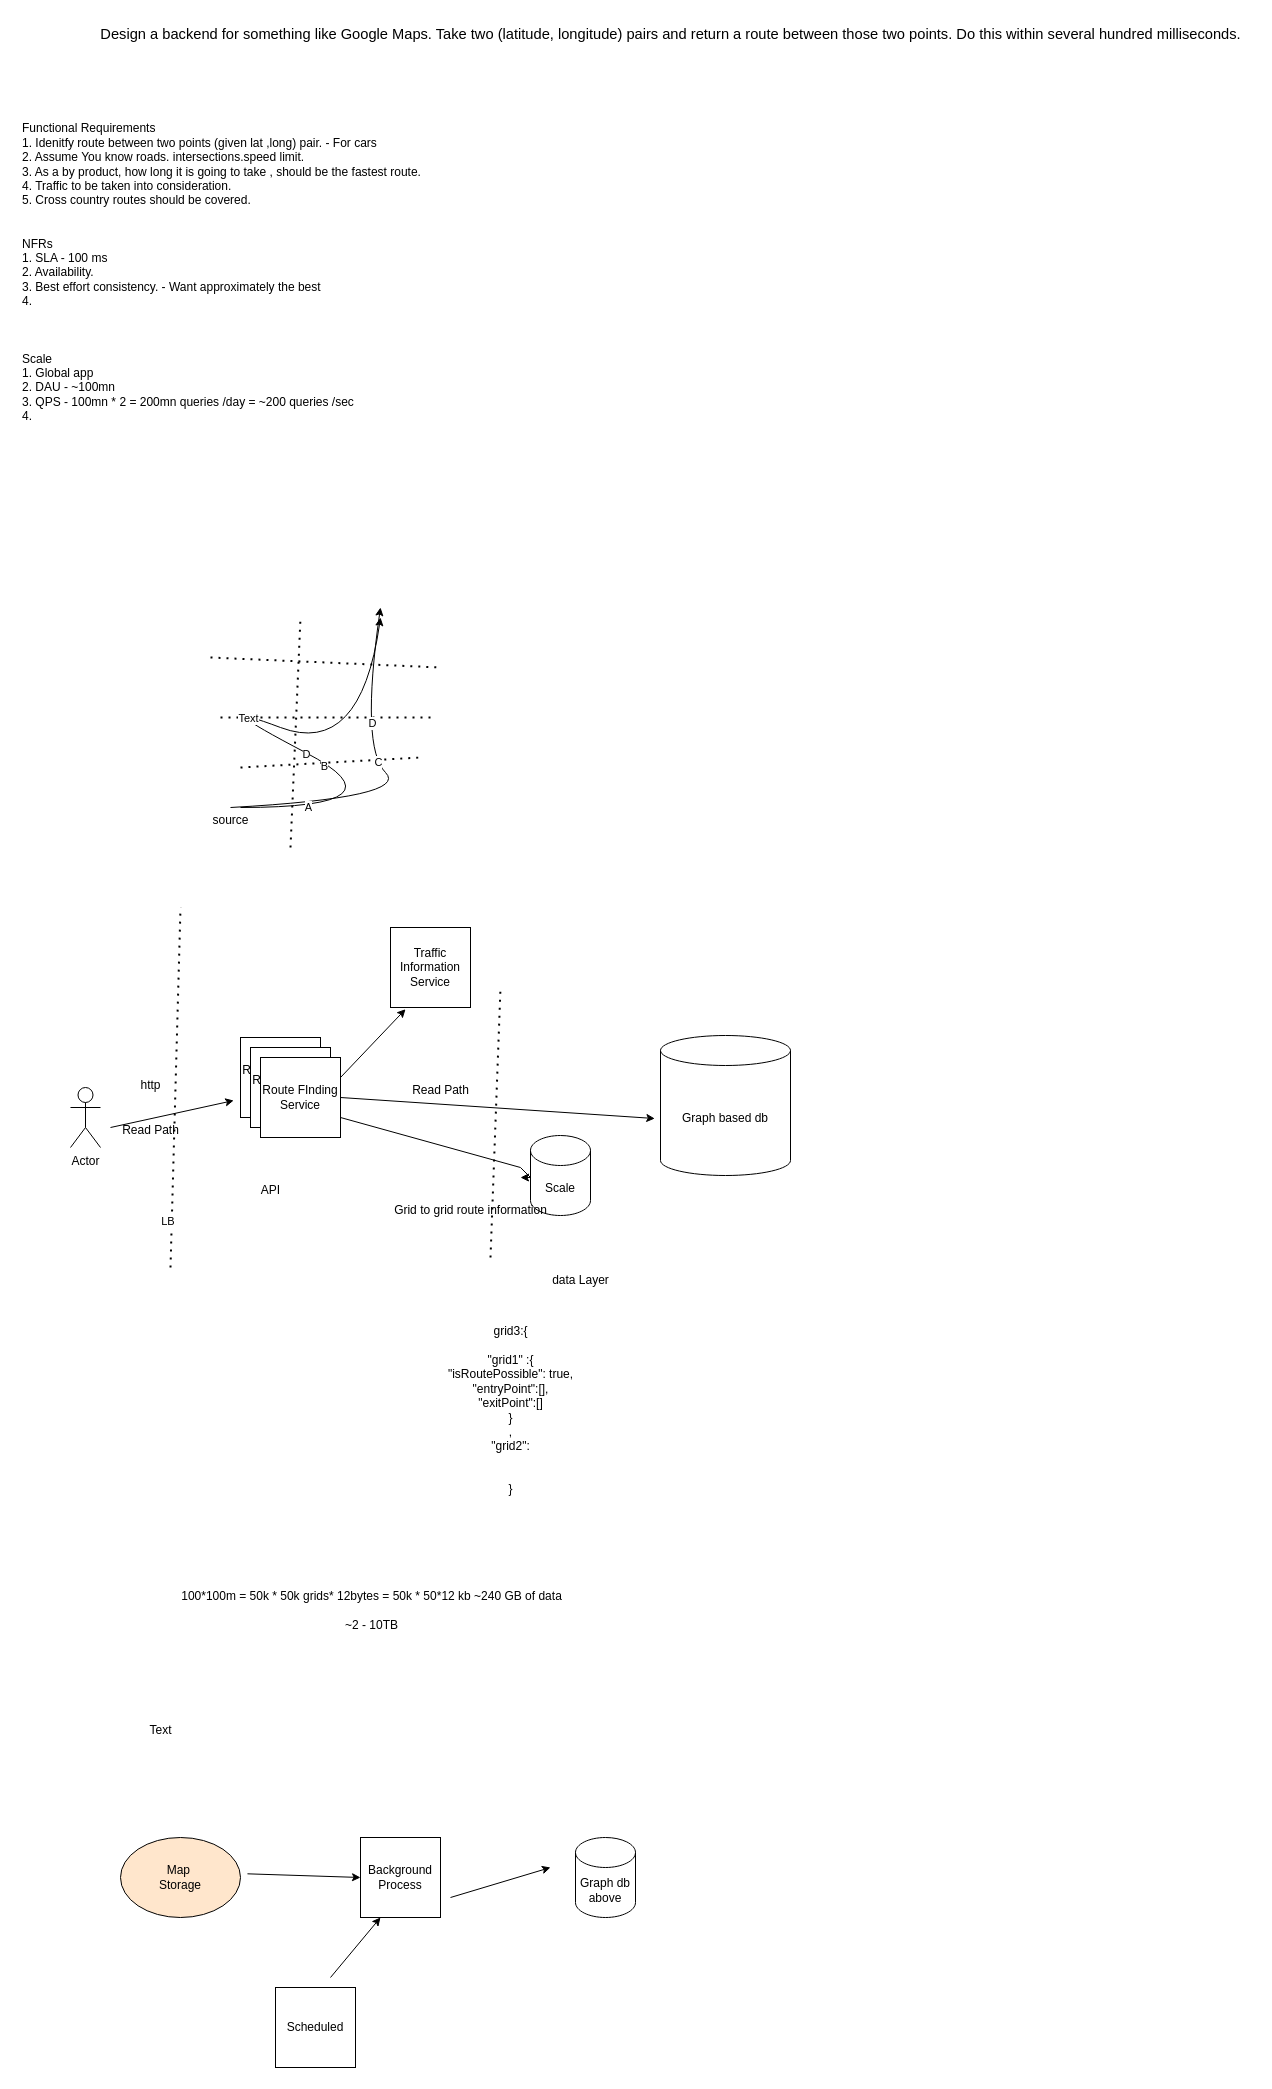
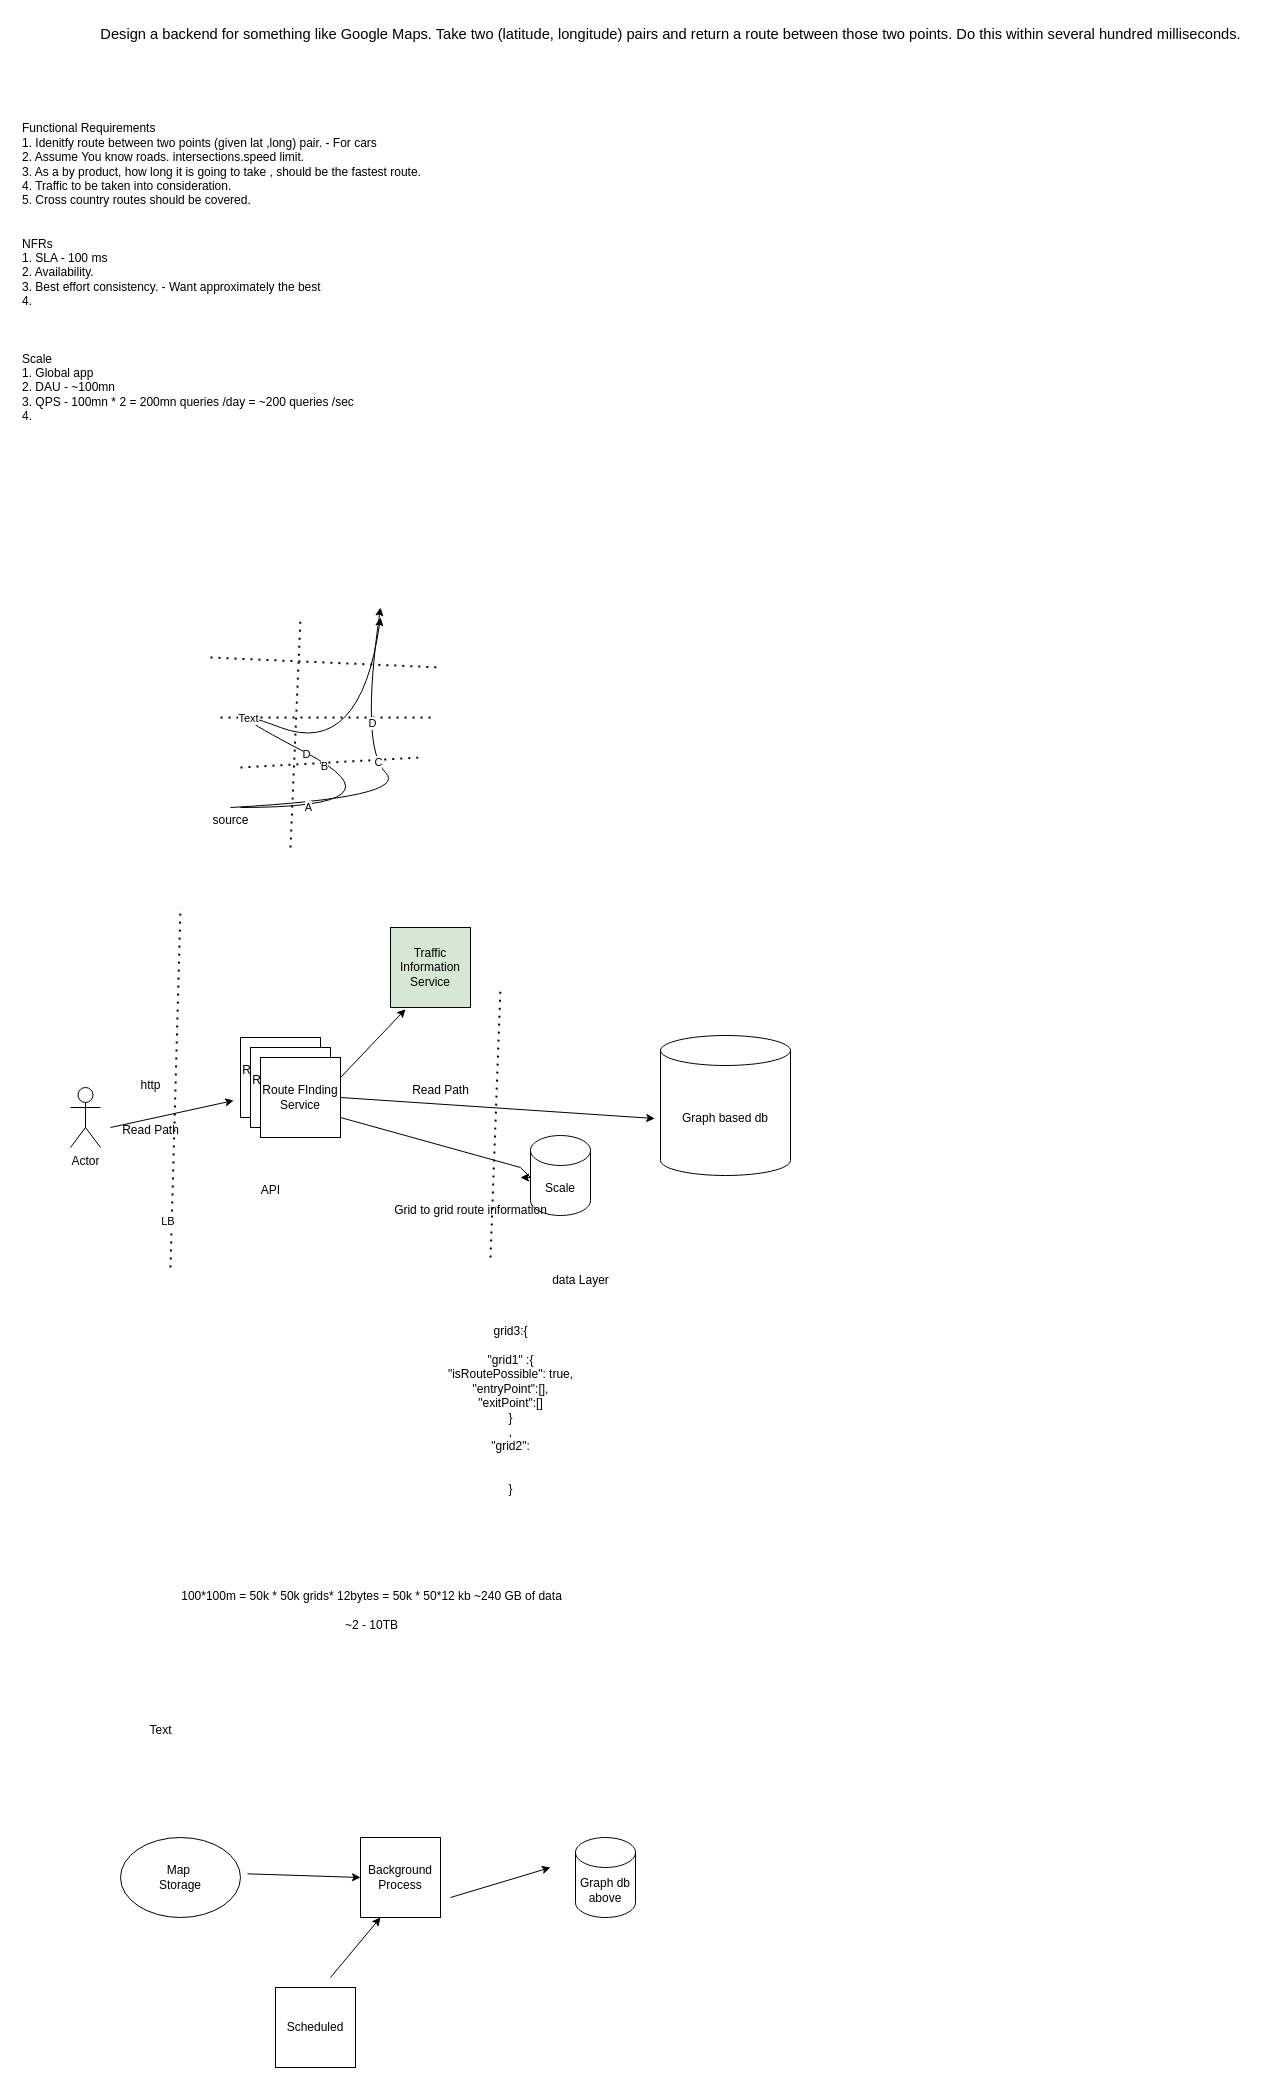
(431, 968) -> (431, 968)
(181, 1878) -> (181, 1878)
